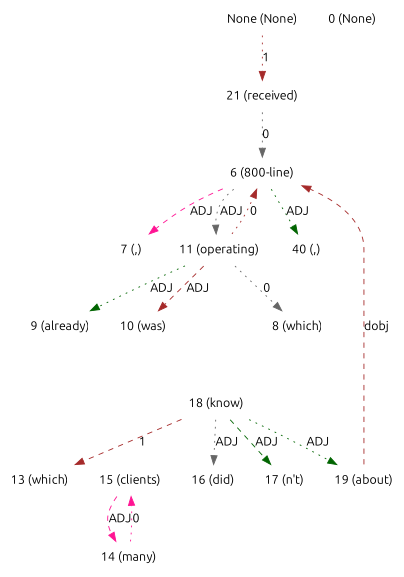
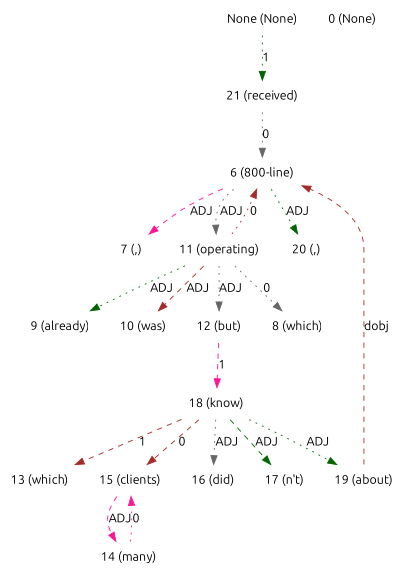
(262, 53) -> (262, 53)
(307, 250) -> (307, 250)
none -> (219, 327)
none -> (176, 439)
